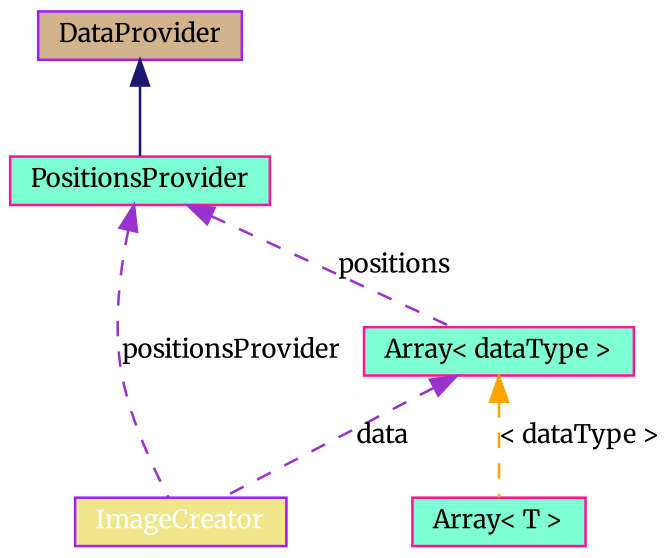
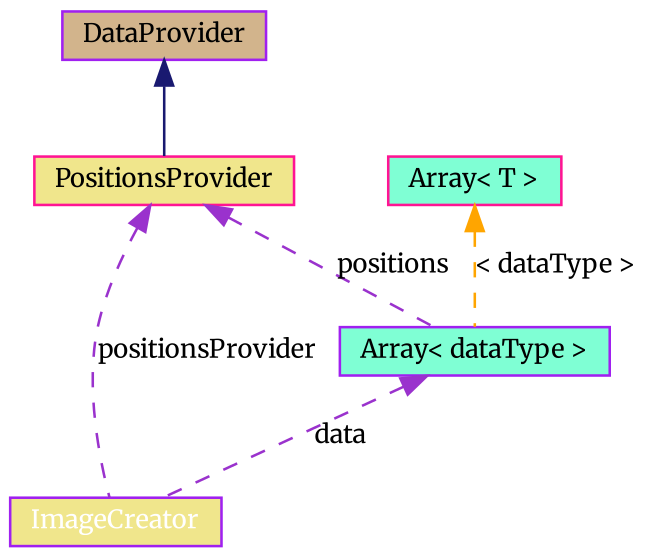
(140, 181) -> (164, 181)
(499, 351) -> (475, 351)
(499, 450) -> (475, 279)
